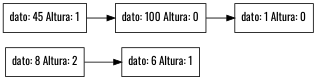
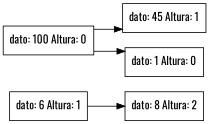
(97, 18) -> (104, 29)
(99, 62) -> (102, 106)
